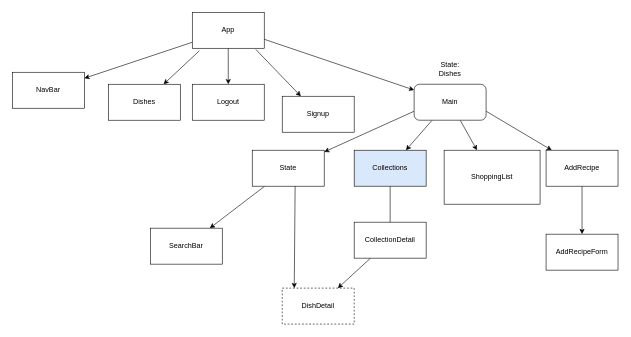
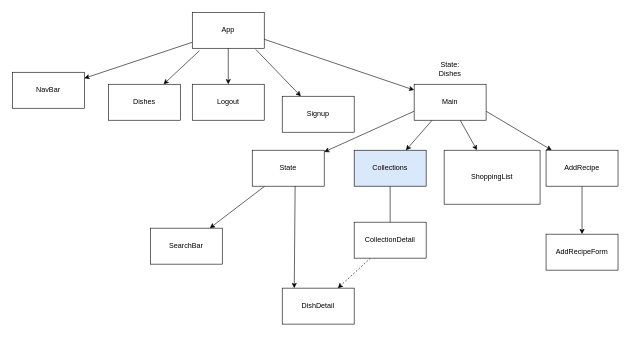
(450, 102) -> (450, 102)
(356, 272) -> (356, 272)
(318, 306) -> (318, 306)
